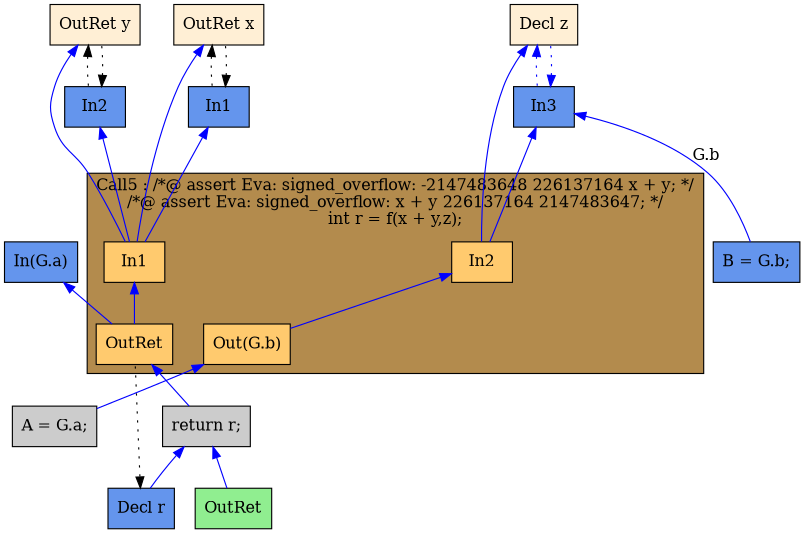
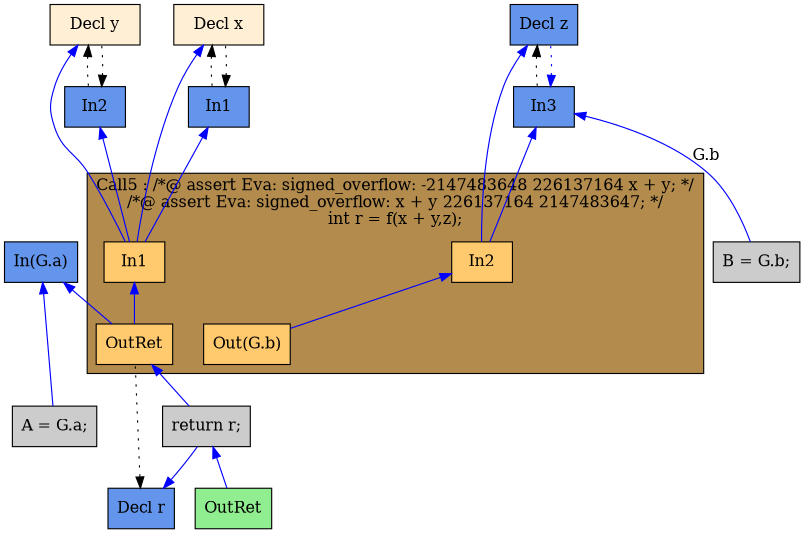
(95, 25) -> (95, 25)
(219, 25) -> (219, 25)
(544, 25) -> (544, 25)
(536, 72) -> (536, 72)
(757, 262) -> (757, 262)
(145, 389) -> (48, 350)
(163, 472) -> (185, 463)
